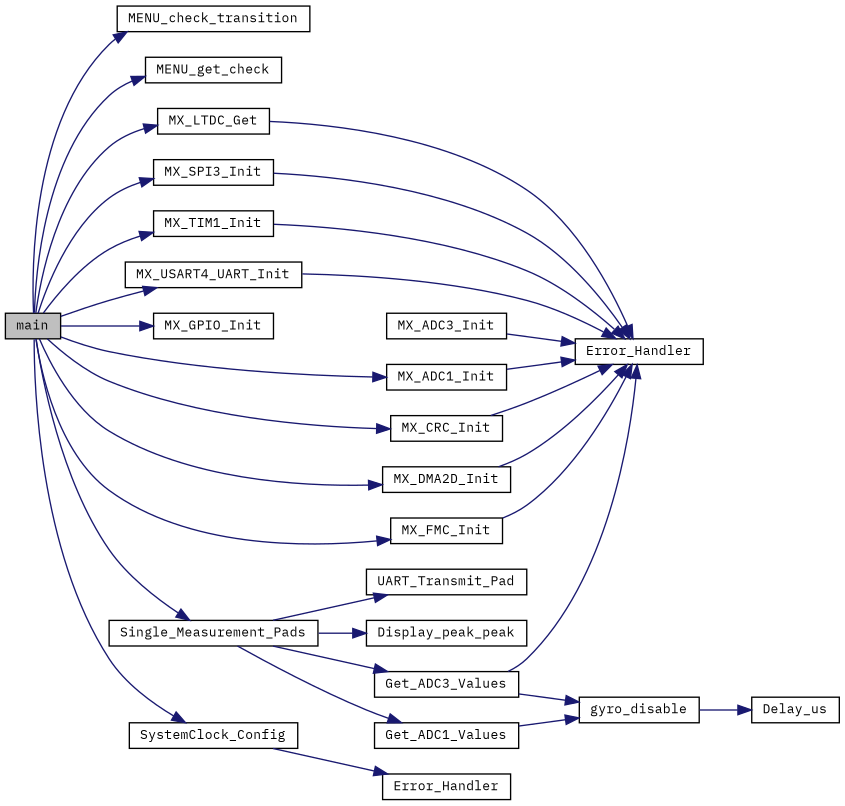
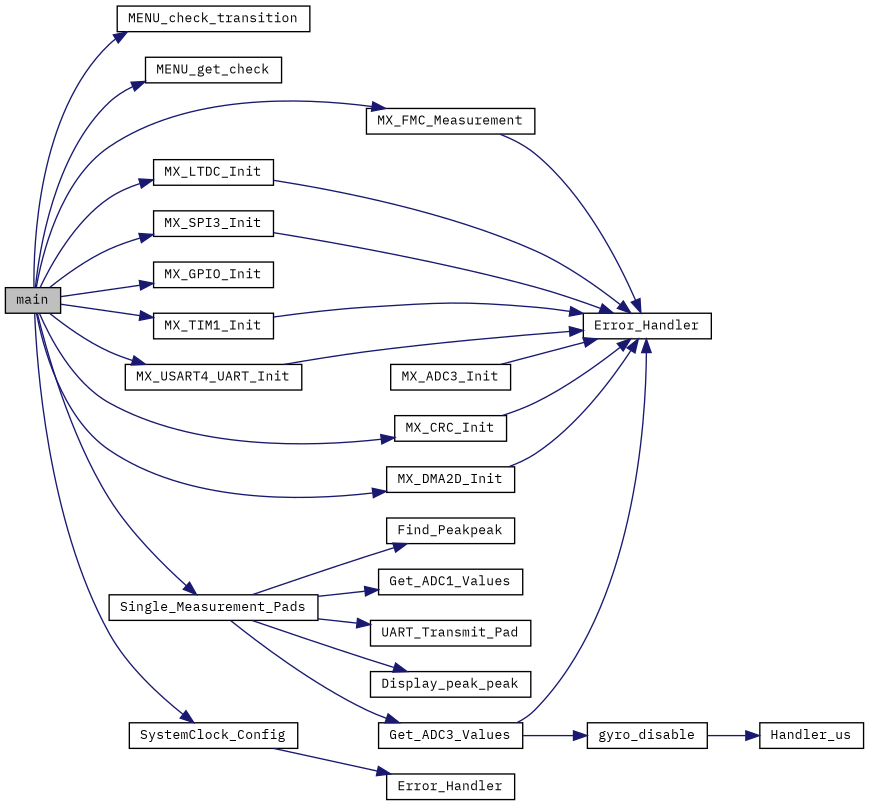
(214, 121) -> (214, 172)
(447, 377) -> none
(447, 531) -> (451, 121)
none -> (451, 531)
(796, 710) -> (812, 736)
(542, 723) -> none
